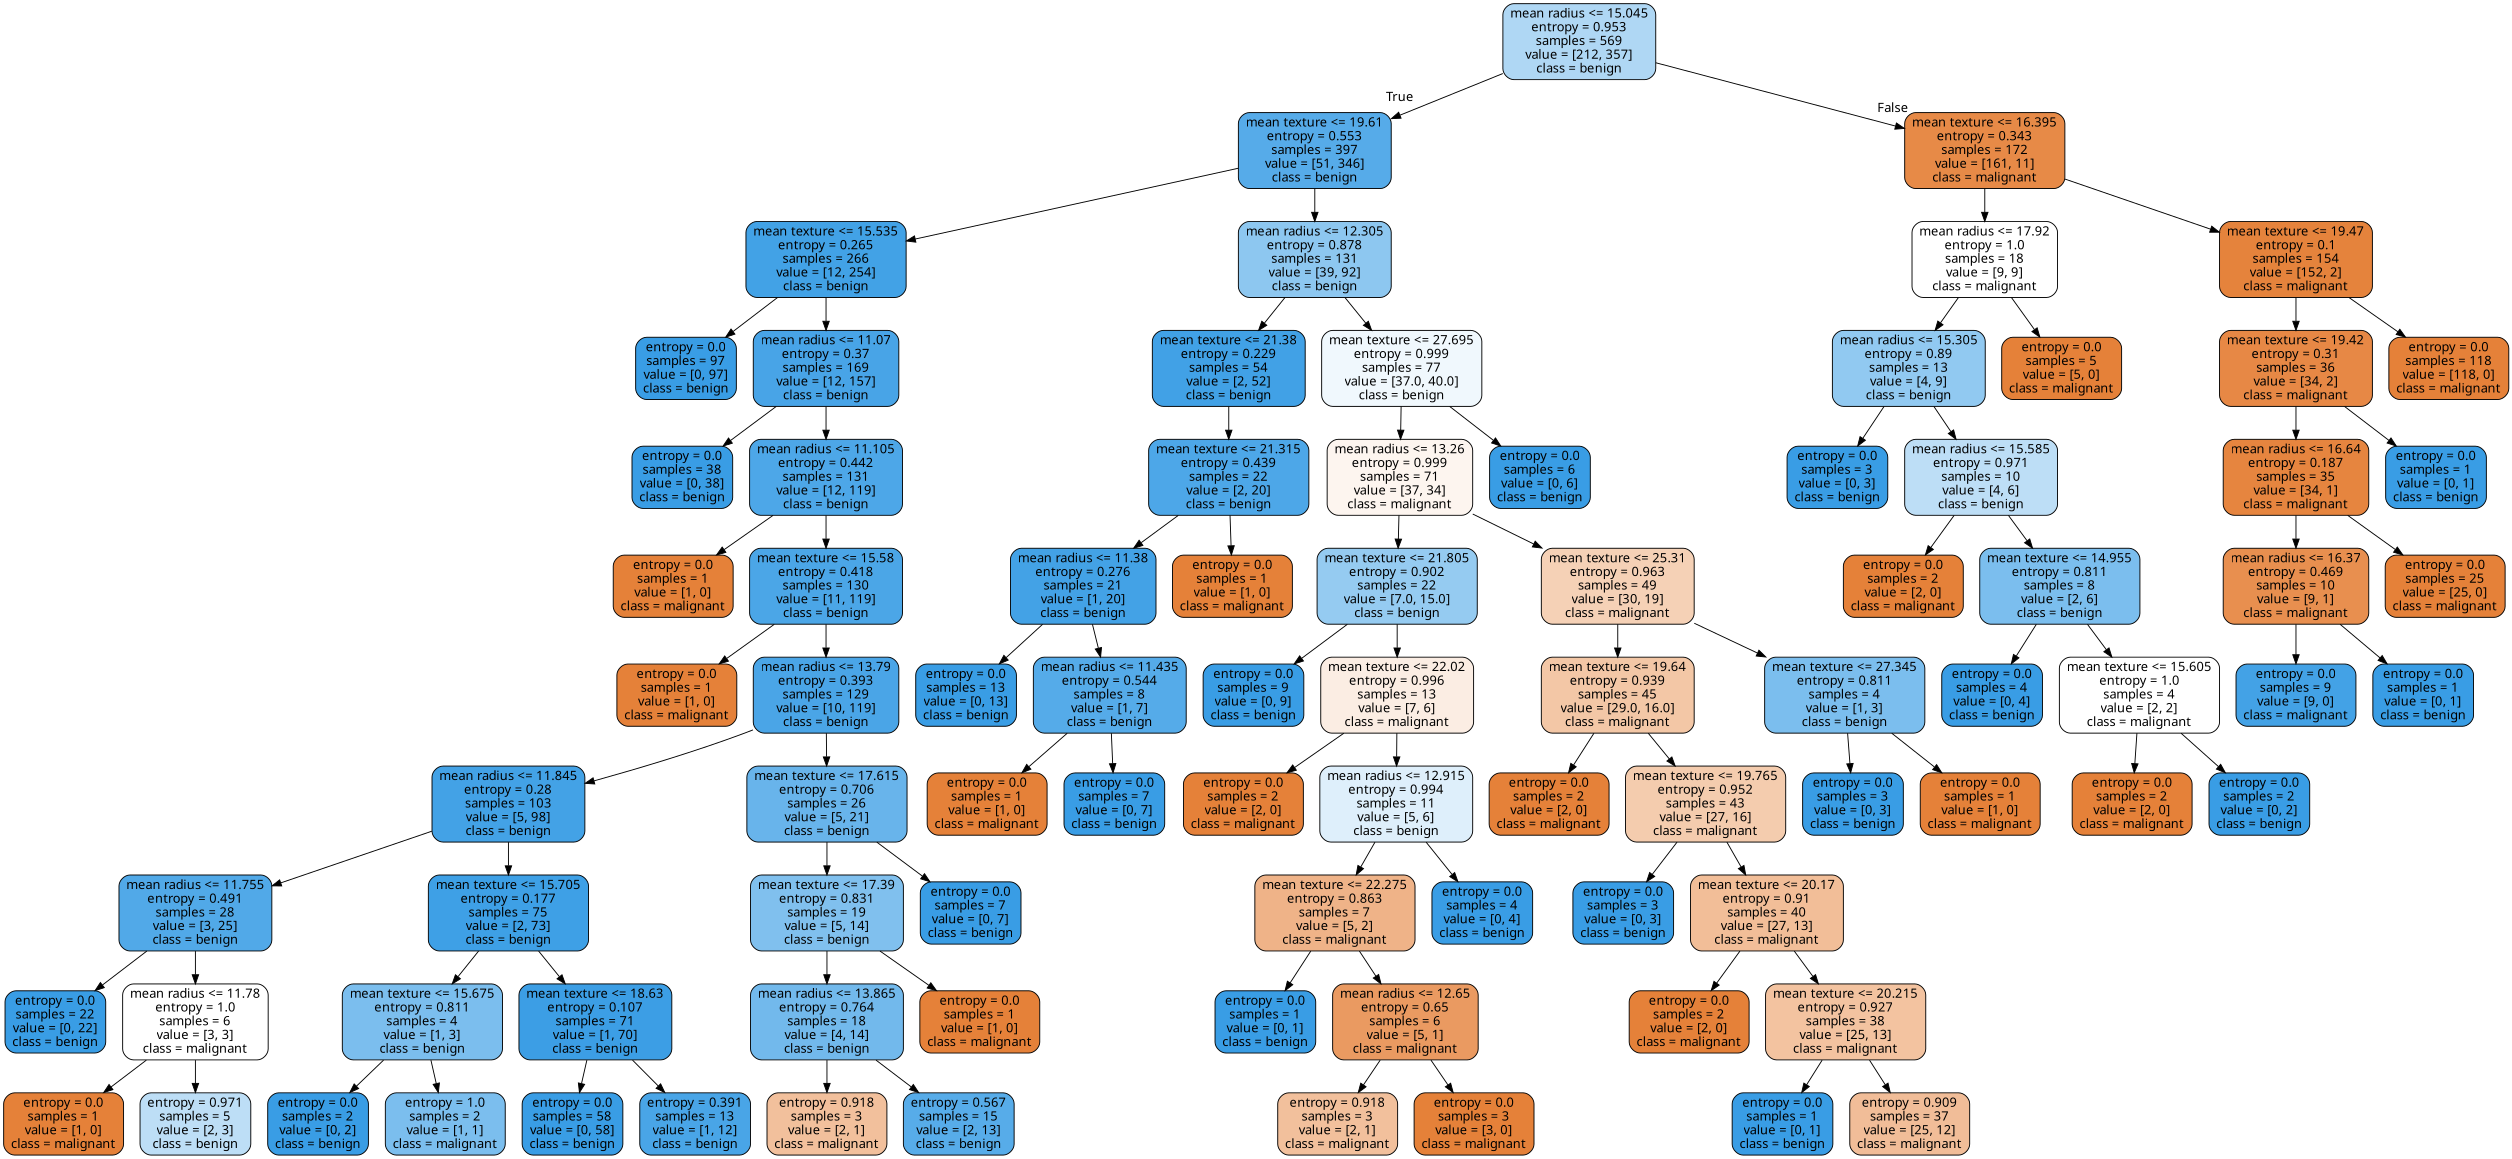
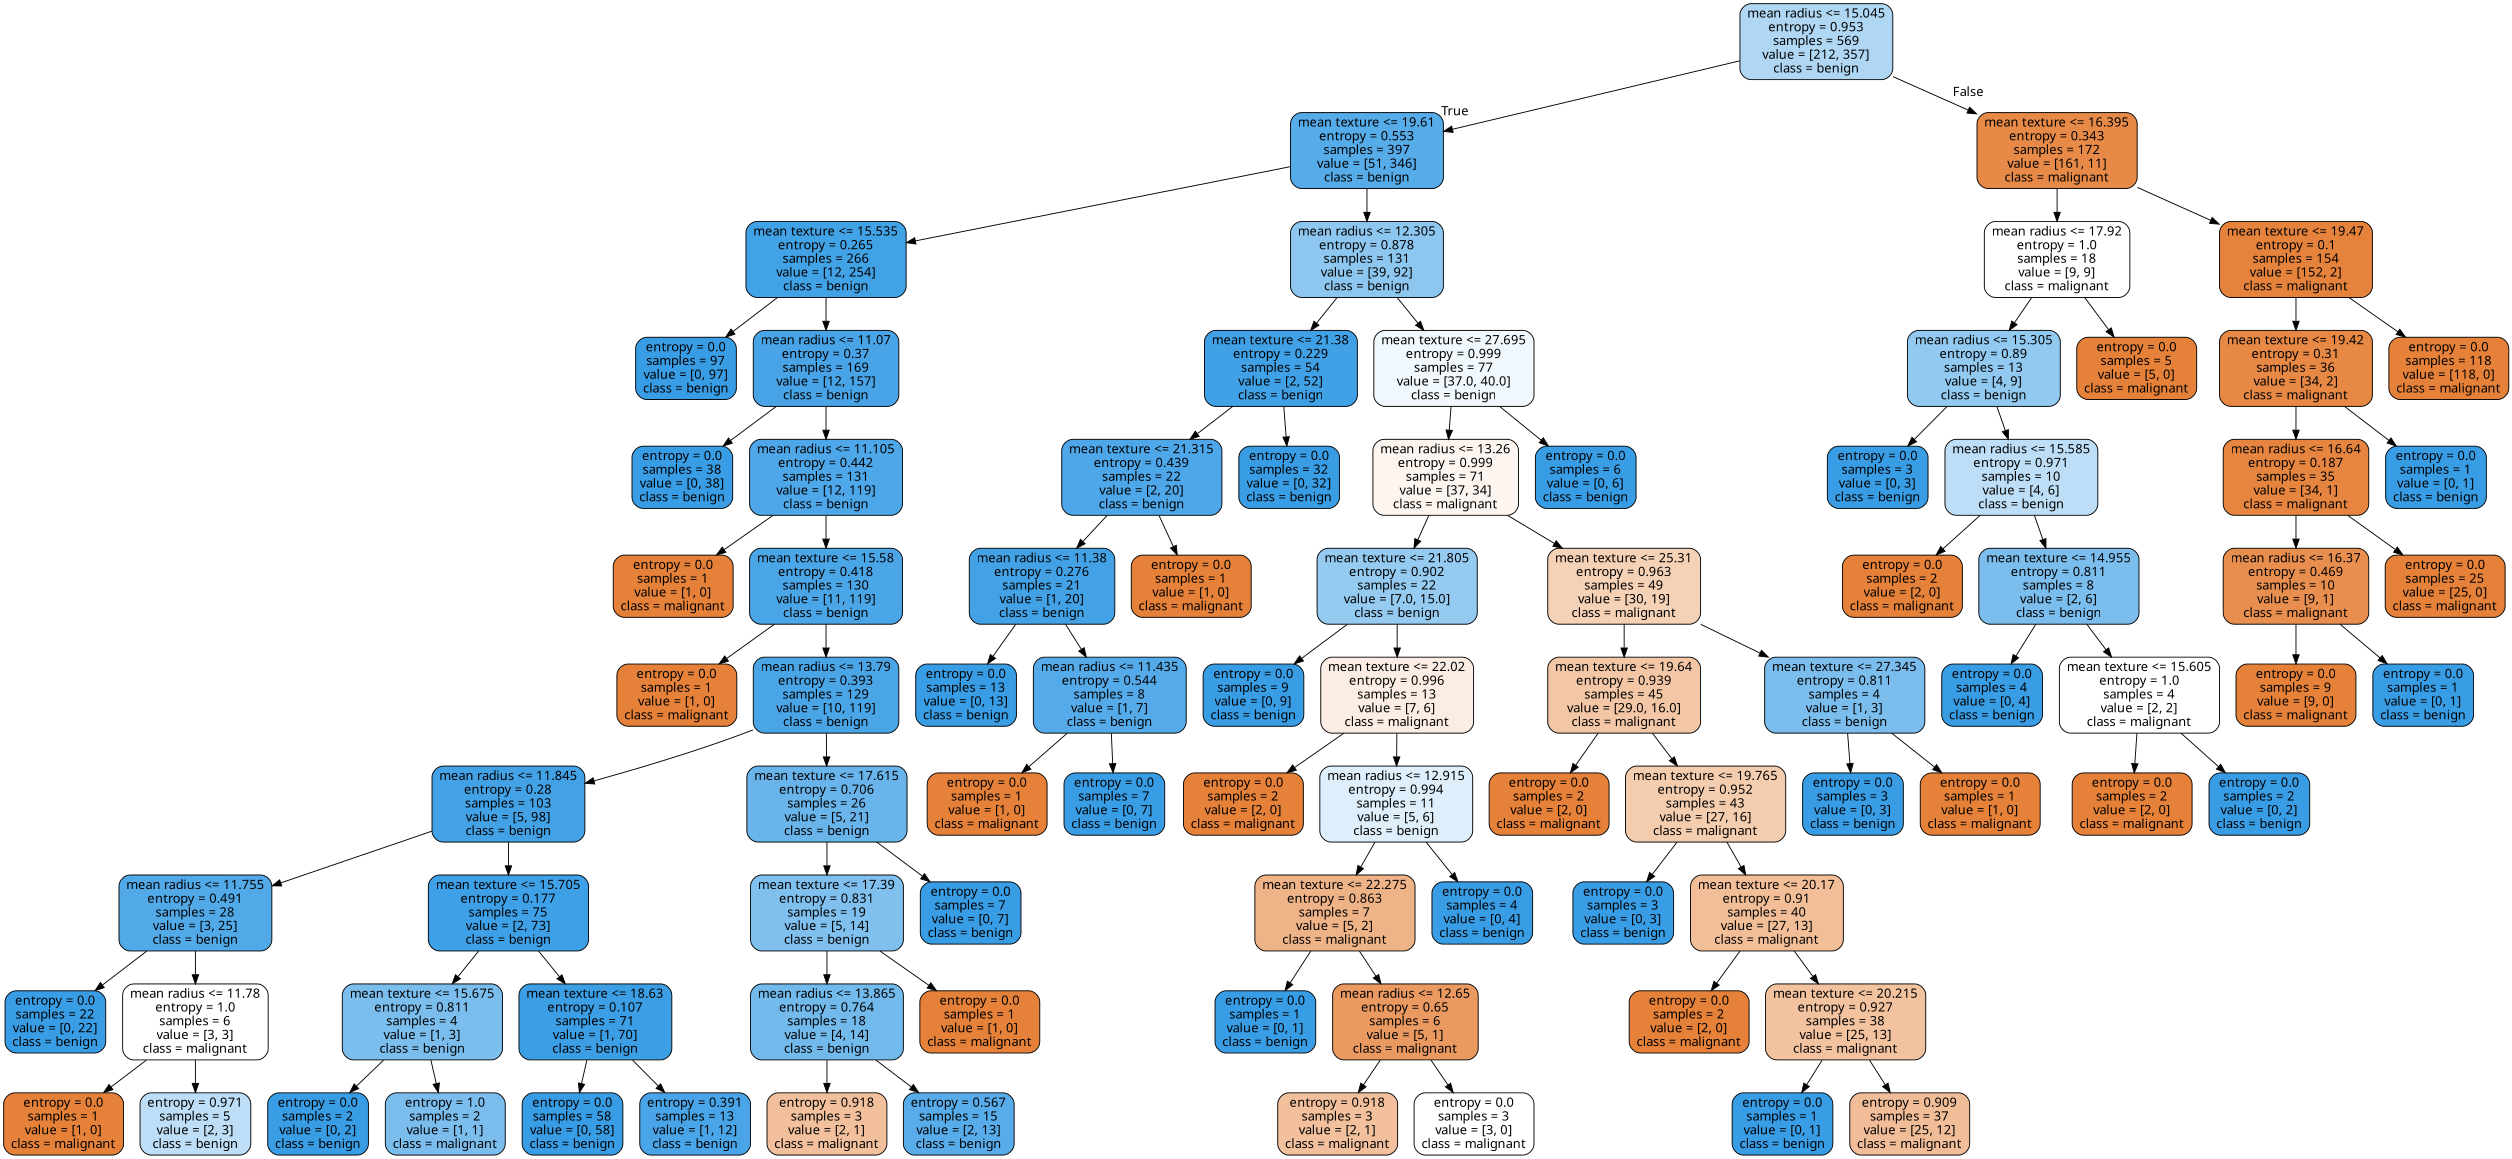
none -> (1289, 477)
(2296, 695) -> (2296, 695)
(1474, 1124) -> (1474, 1124)
